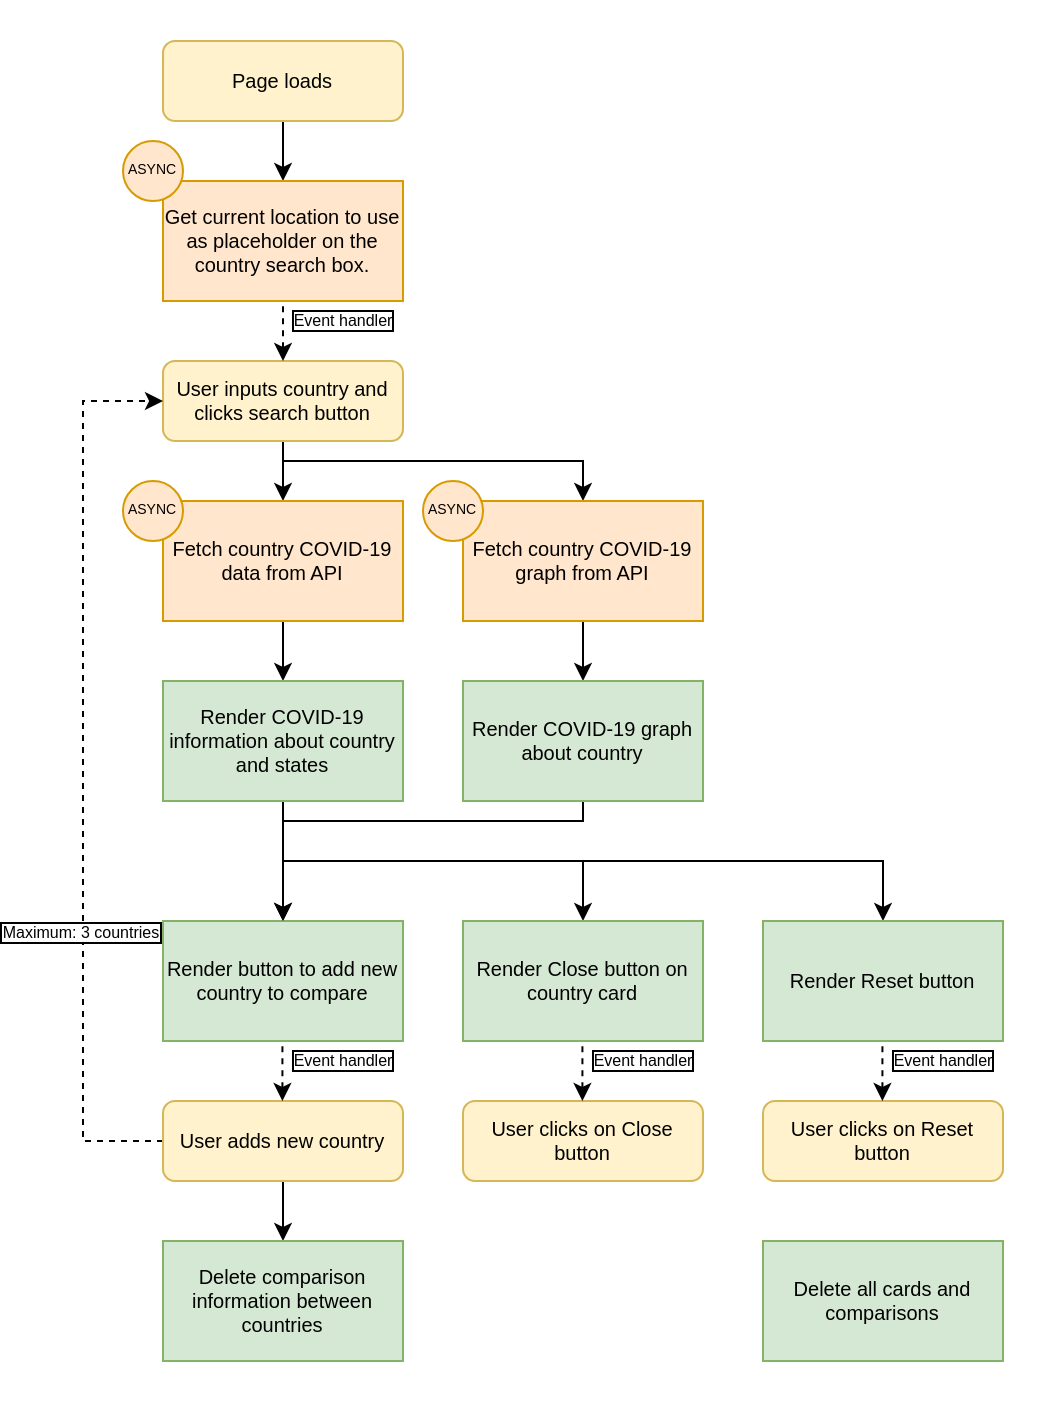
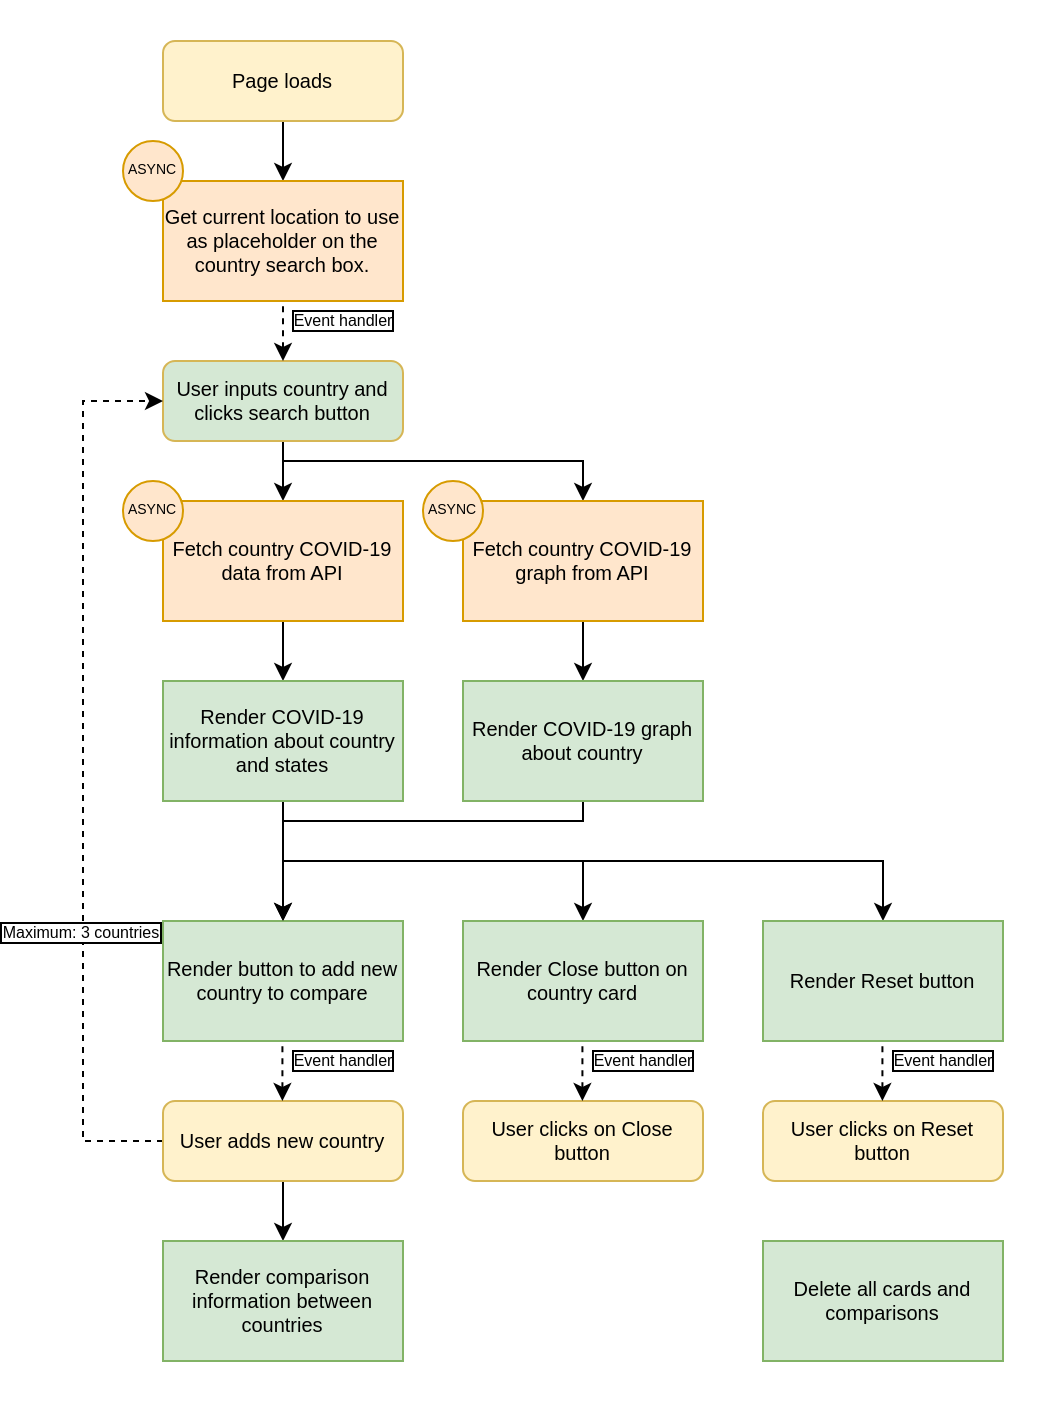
(283, 401) -> (283, 401)
(283, 1301) -> (283, 1301)
